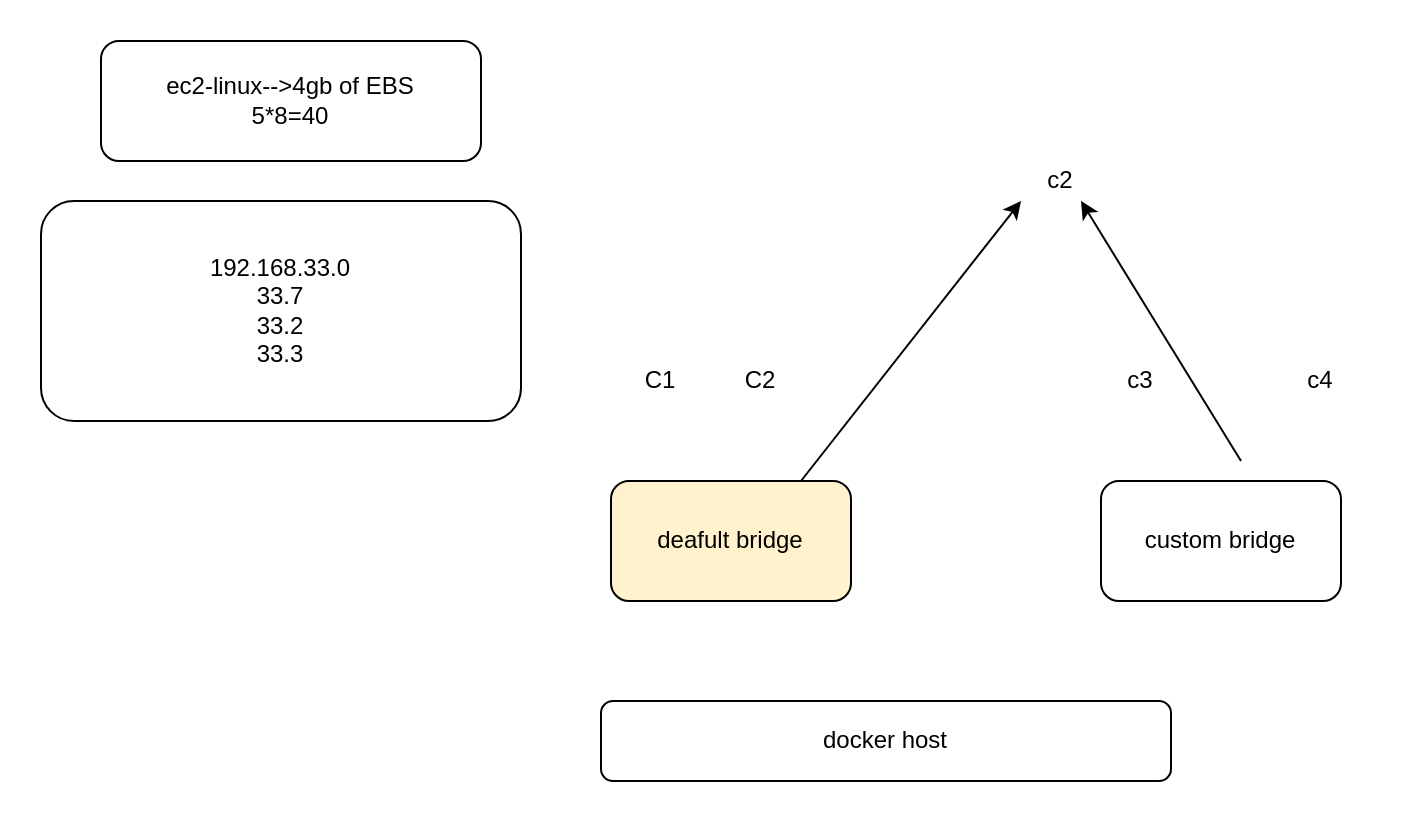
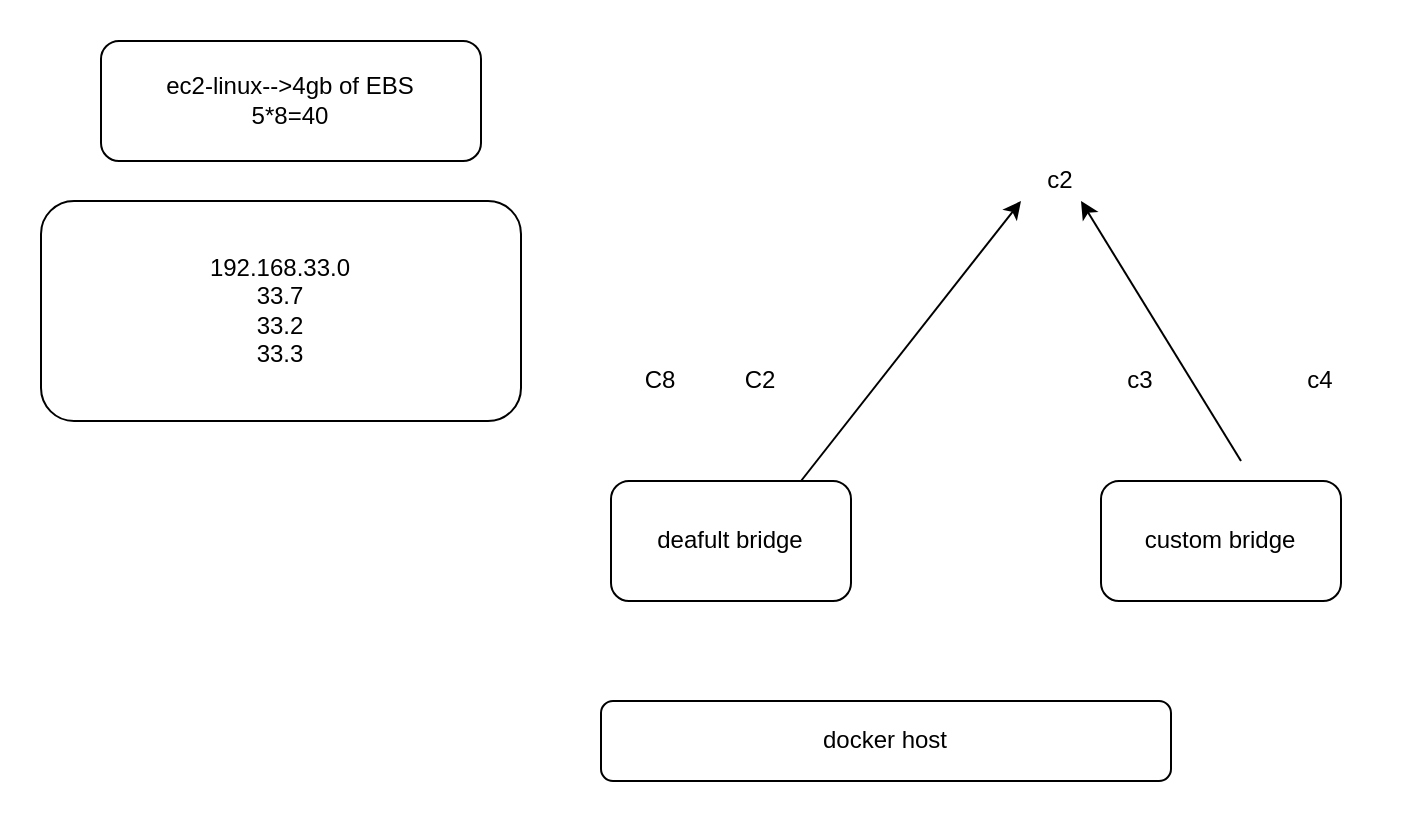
(661, 381) -> (661, 381)
(731, 541) -> (731, 541)
